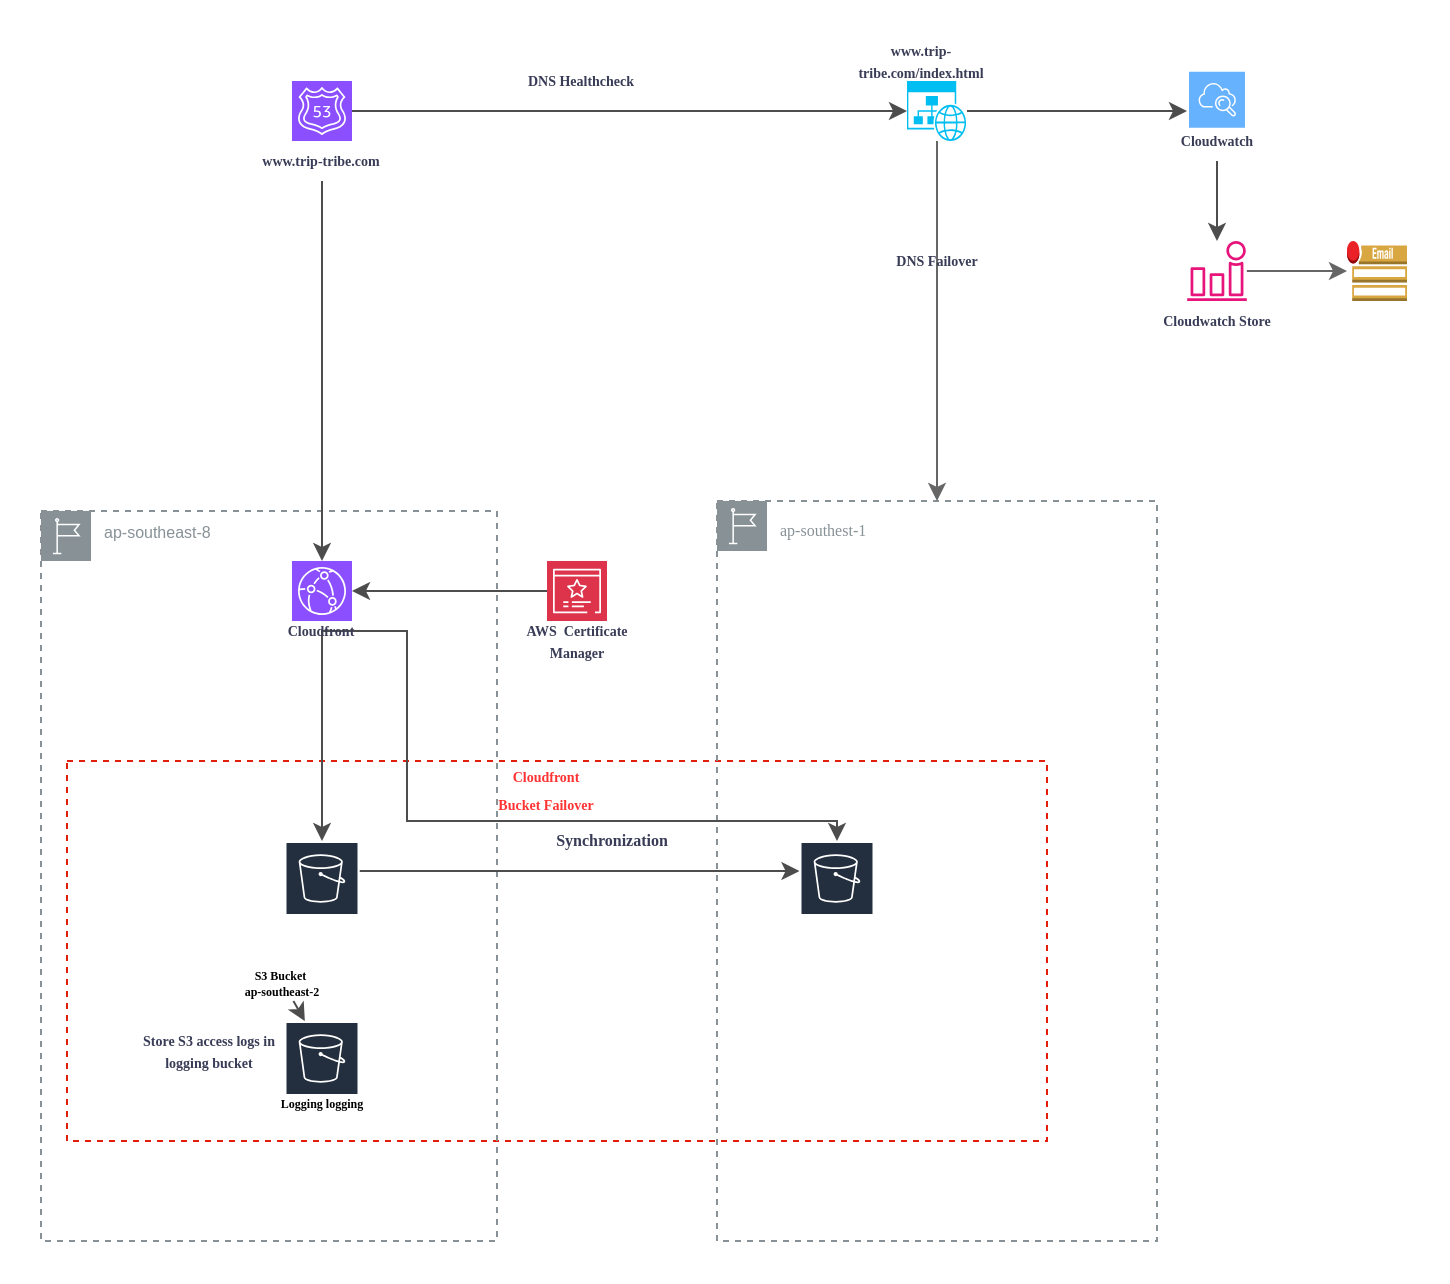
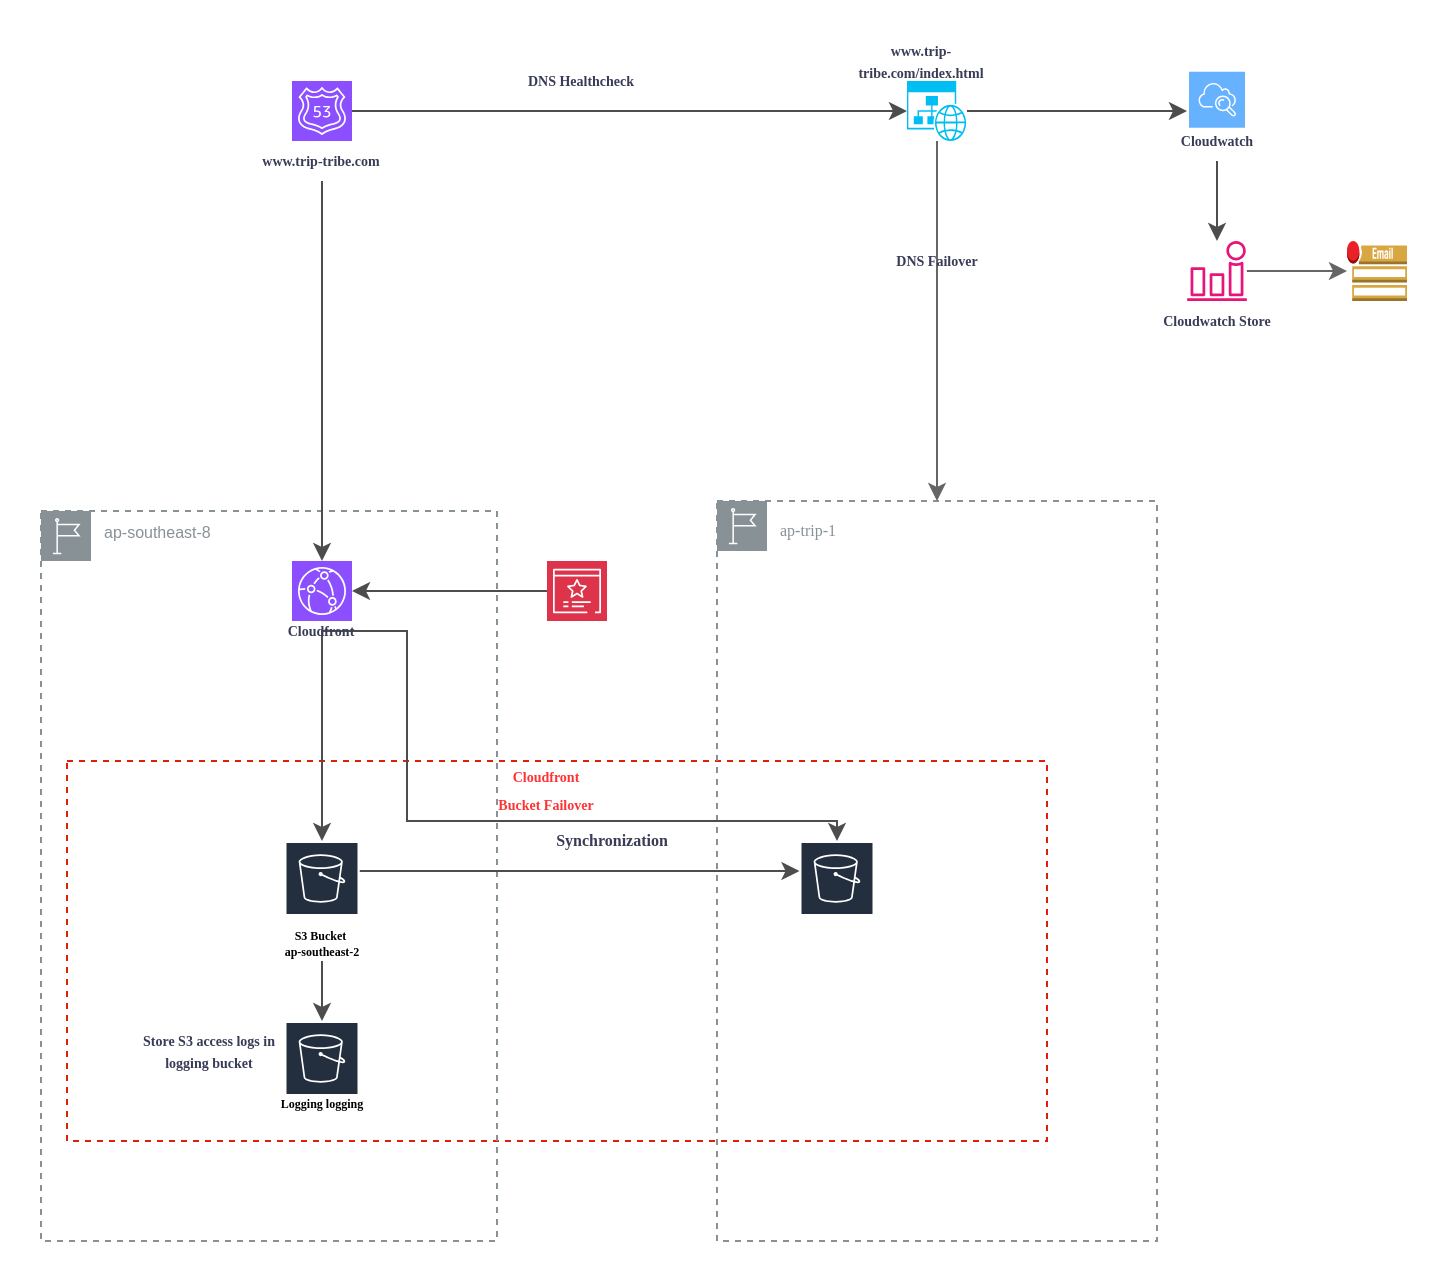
(868, 529) -> (838, 529)
(577, 641) -> none
(282, 981) -> (322, 941)
